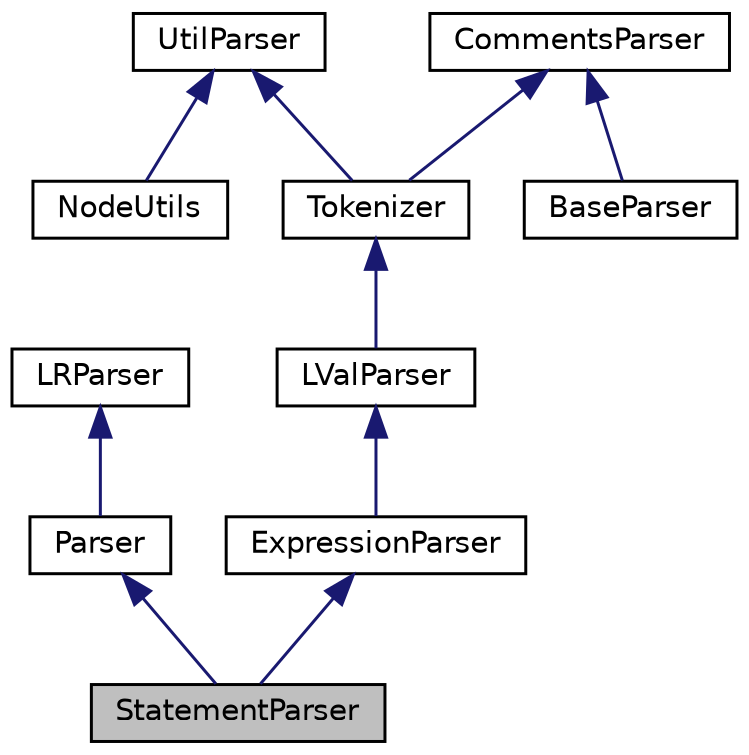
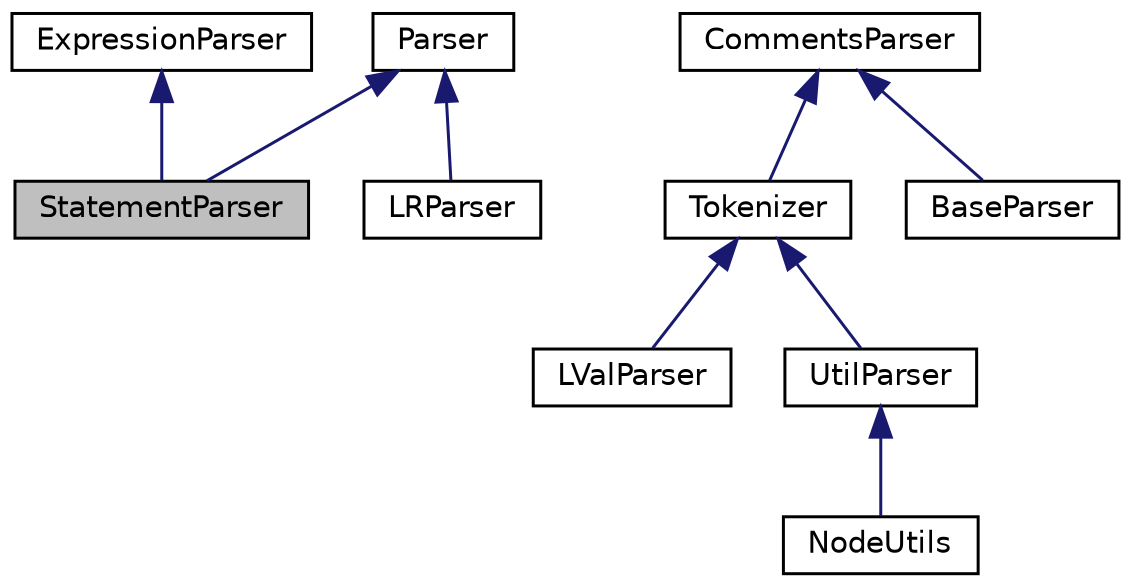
(313, 138) -> (829, 306)
(100, 477) -> (449, 141)
(376, 477) -> none
